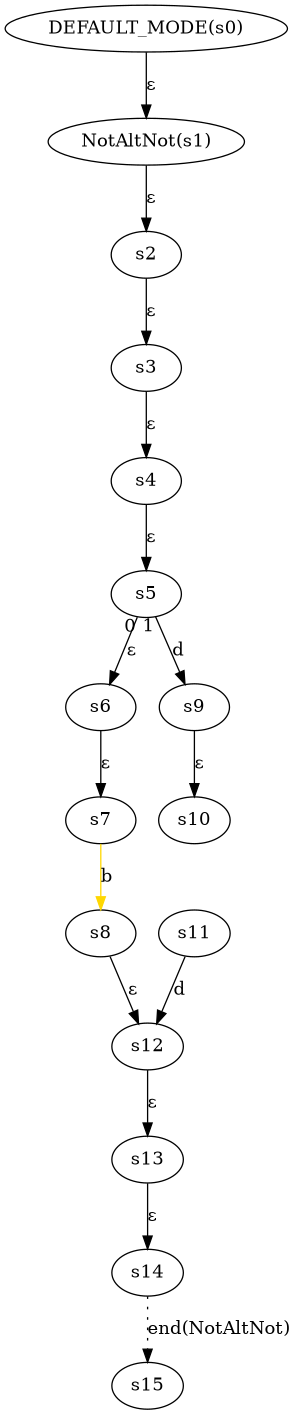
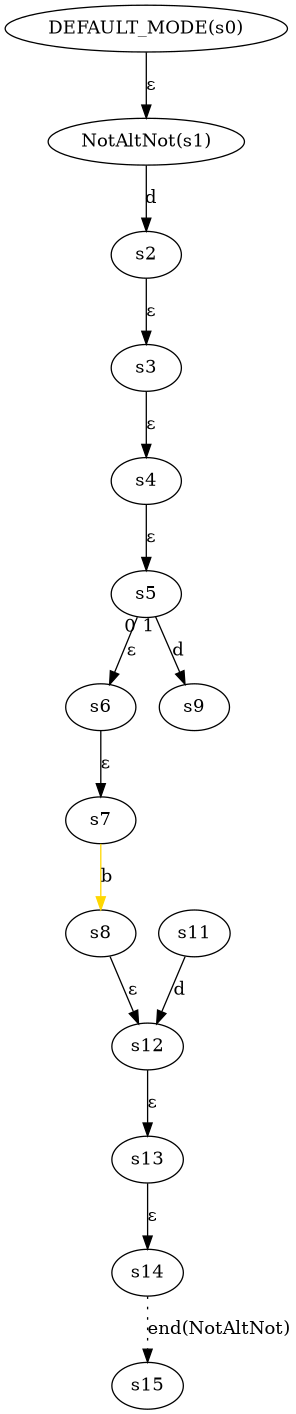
(152, 198) -> (152, 198)
(194, 820) -> none
